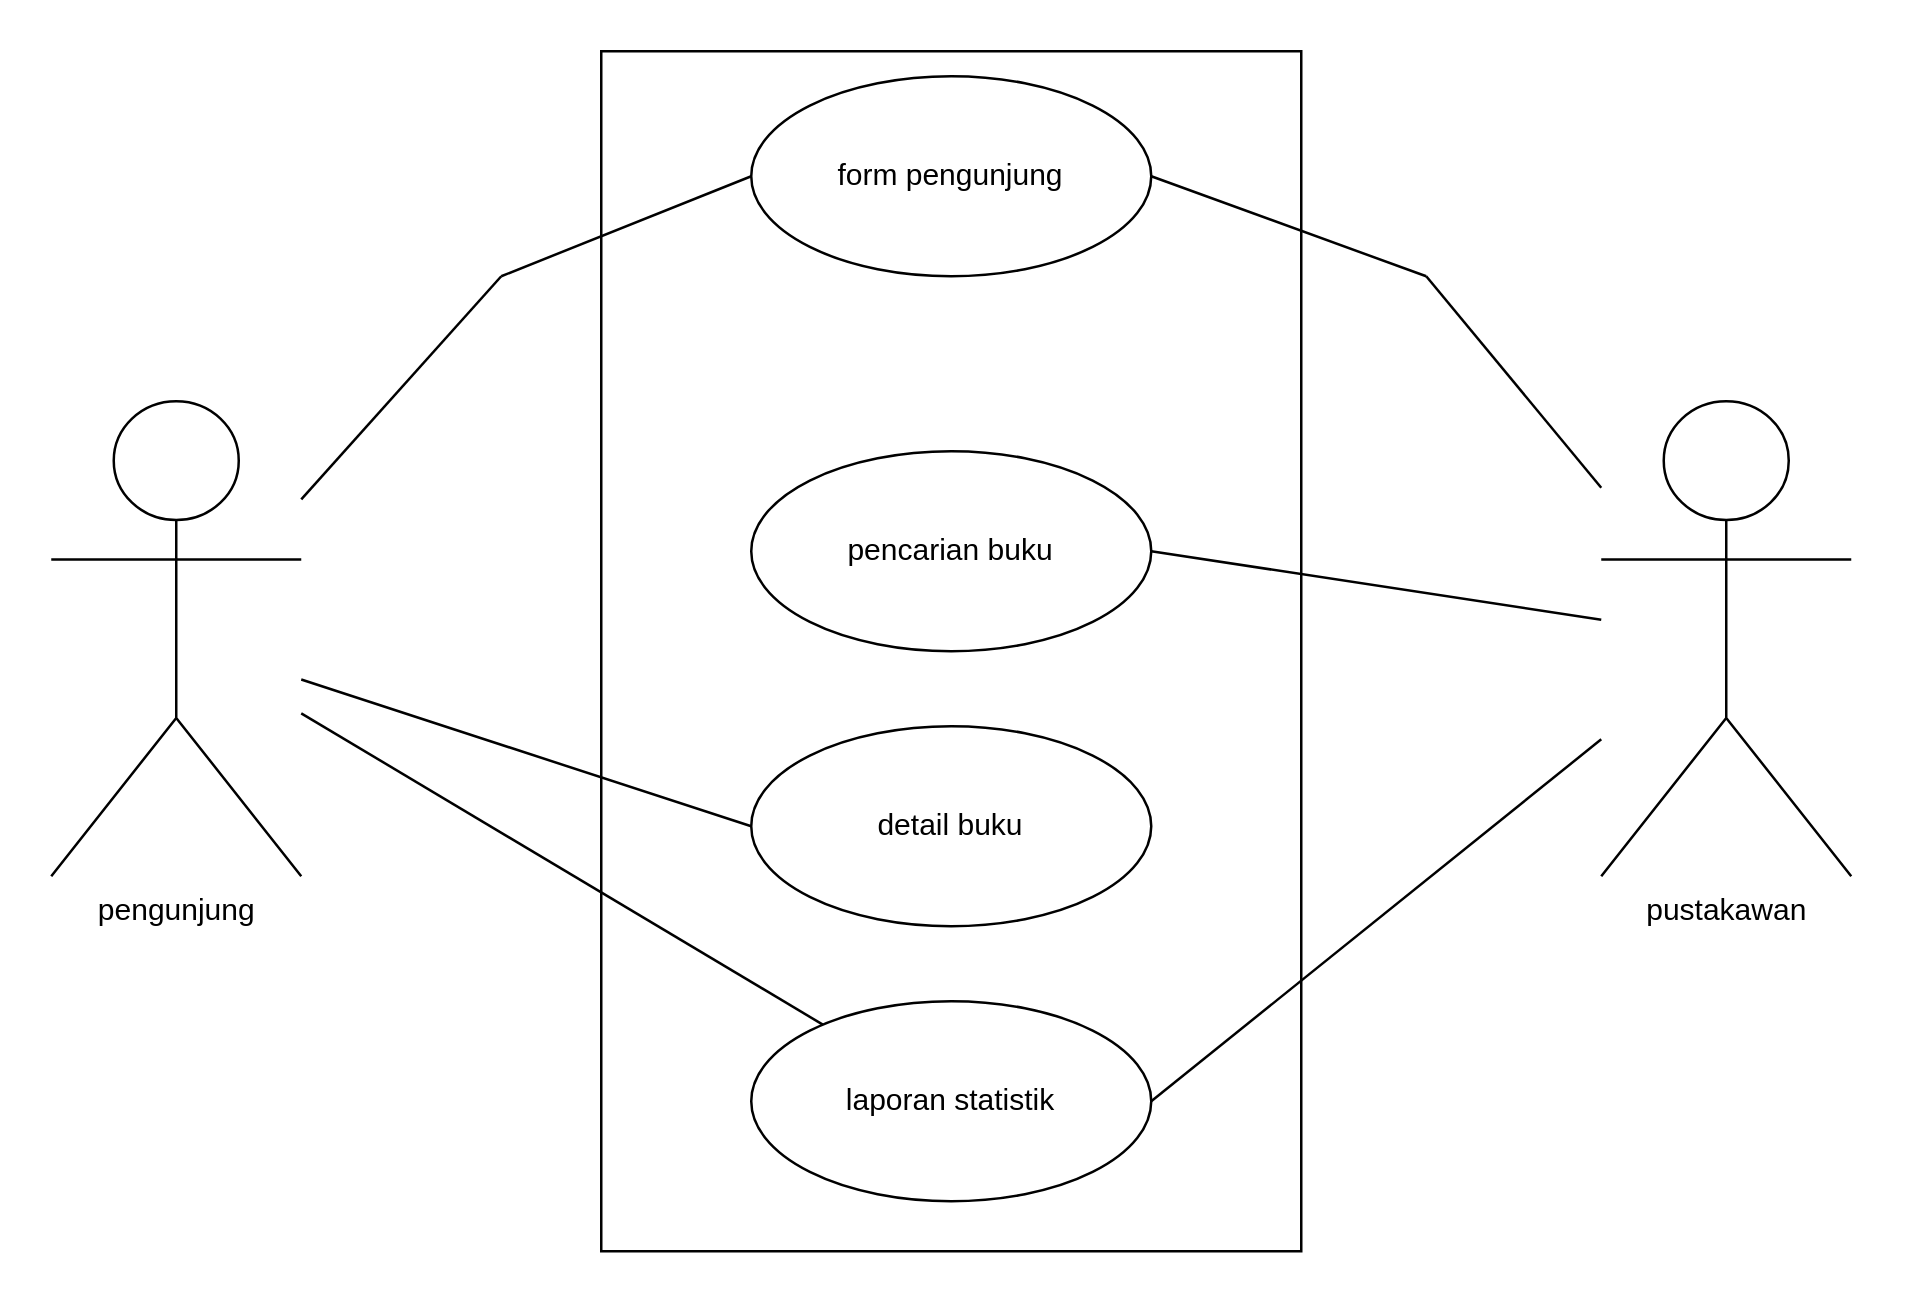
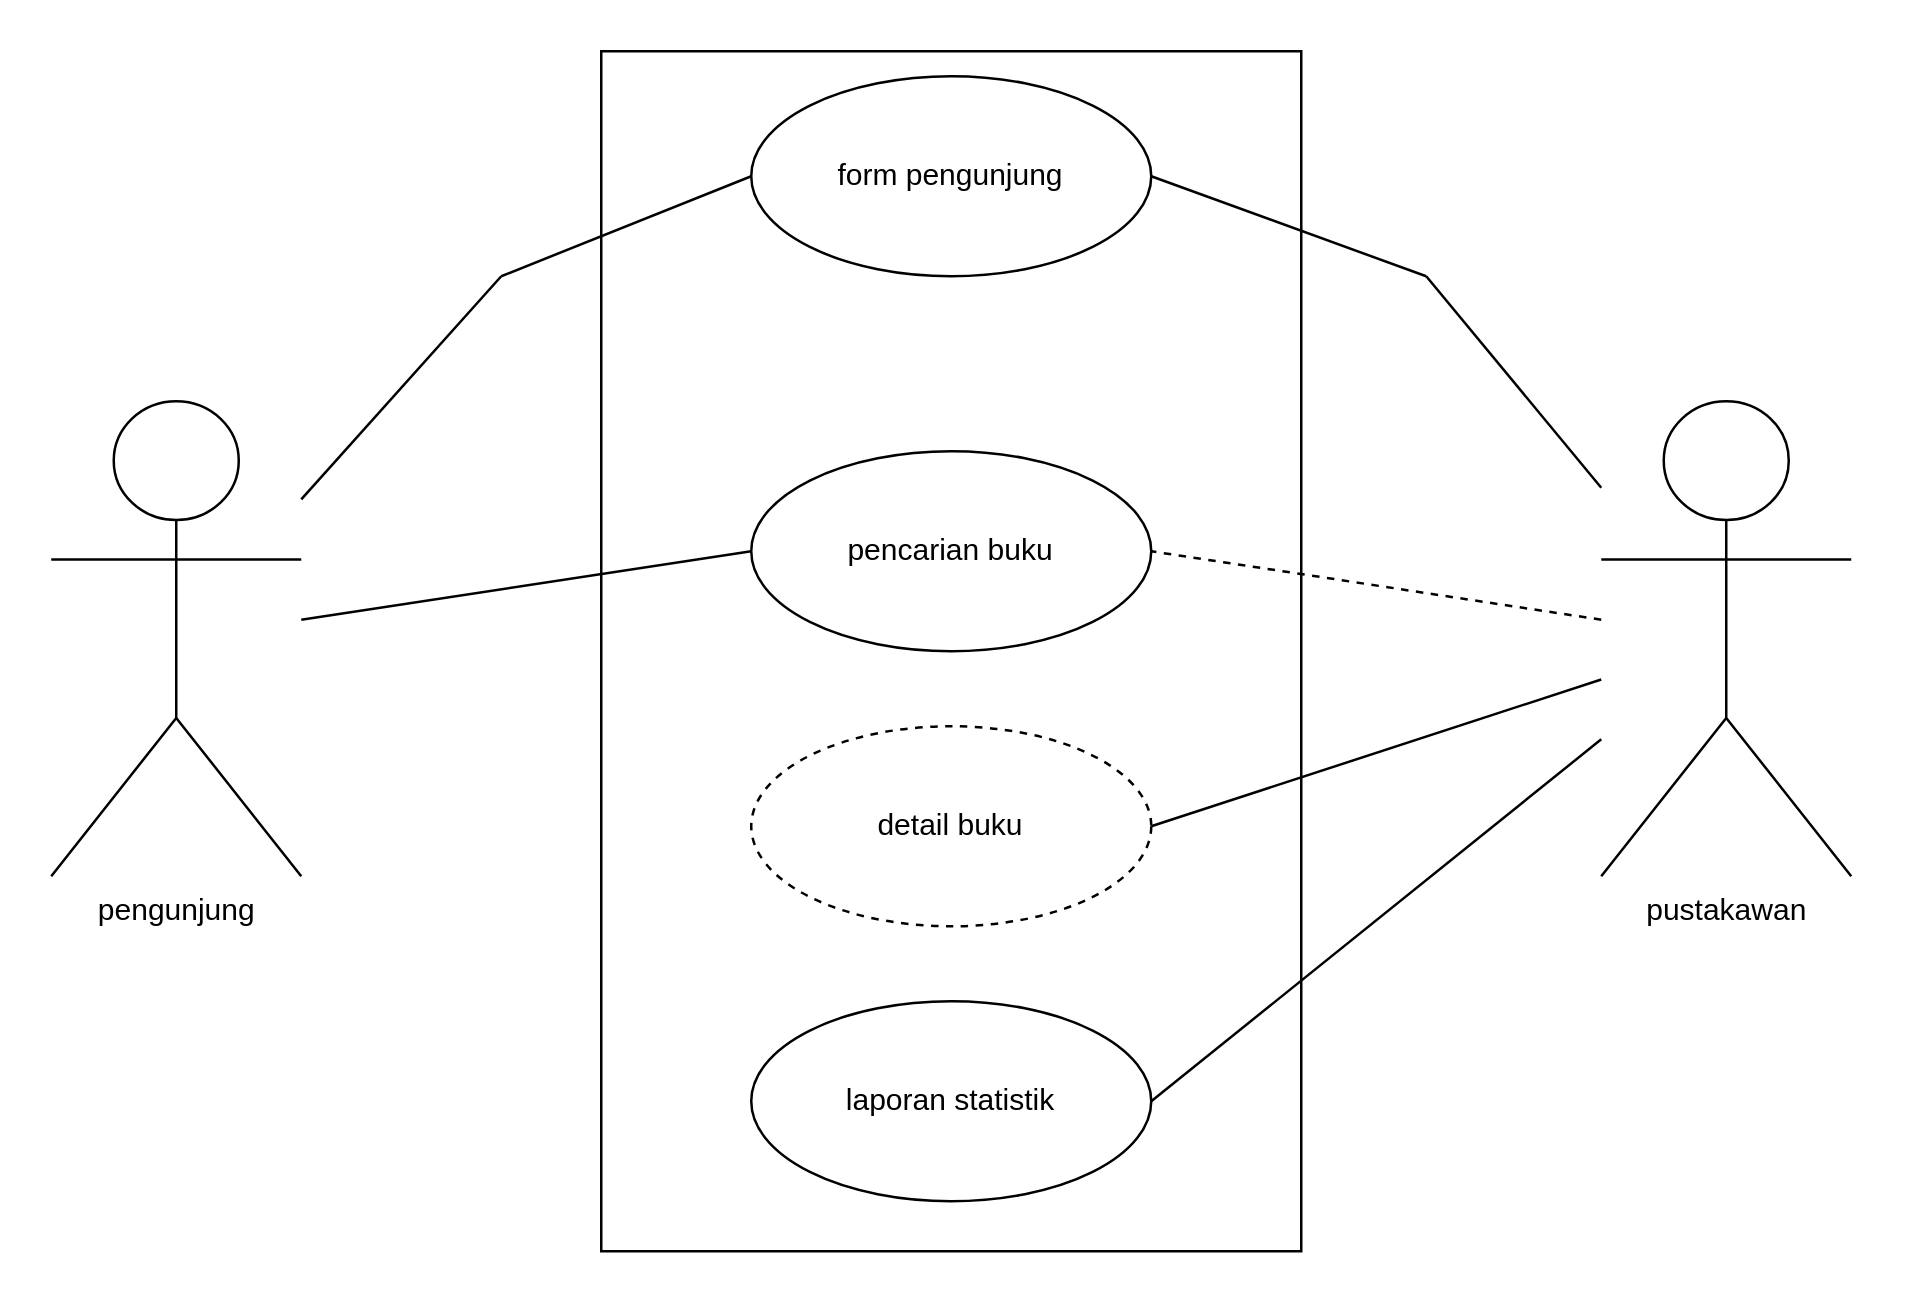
(1377, 586) -> (1377, 586)
(526, 753) -> none
none -> (1377, 753)
(951, 826) -> (951, 826)
(562, 869) -> (526, 586)
